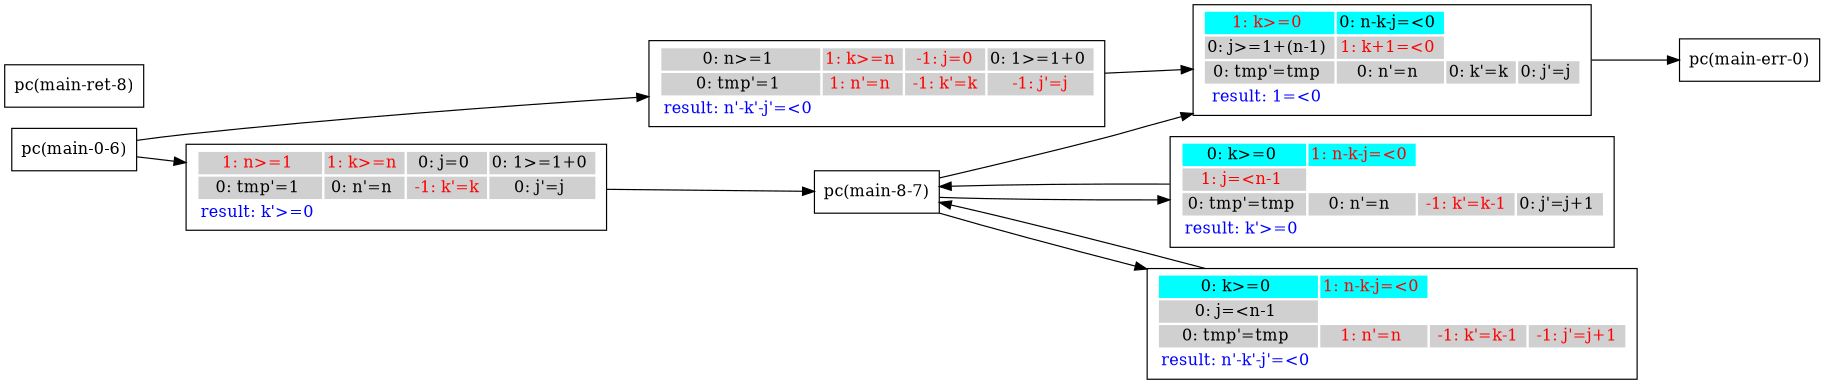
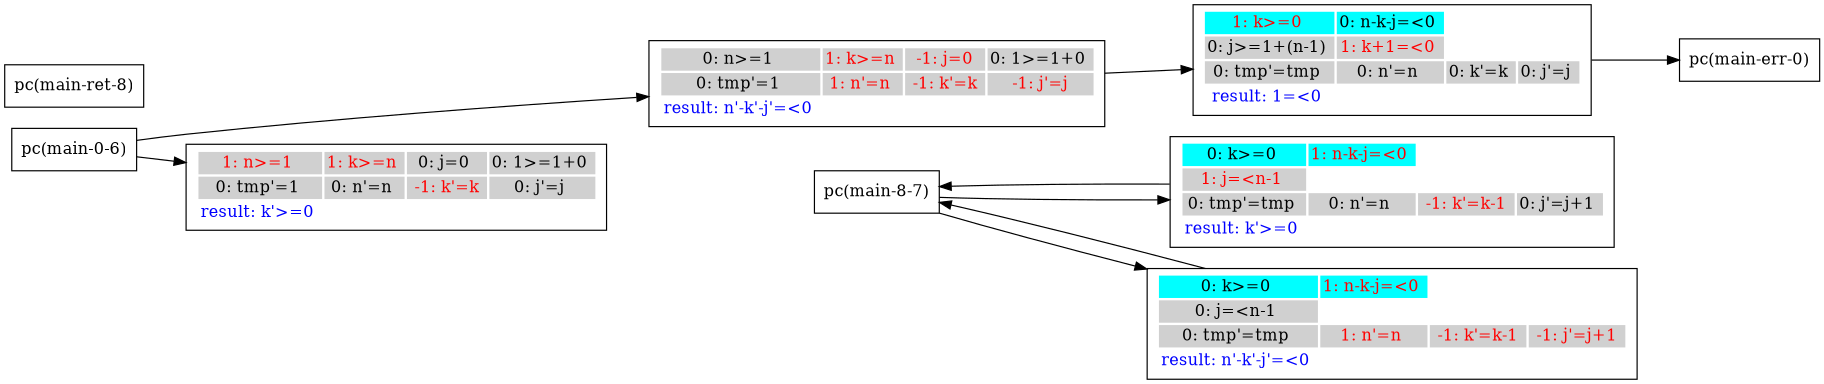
(1061, 149) -> none
(705, 190) -> none
